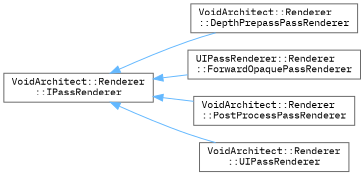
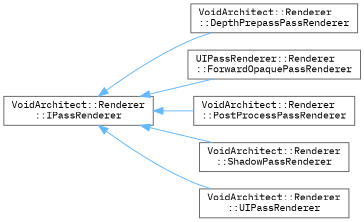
none -> (274, 157)
